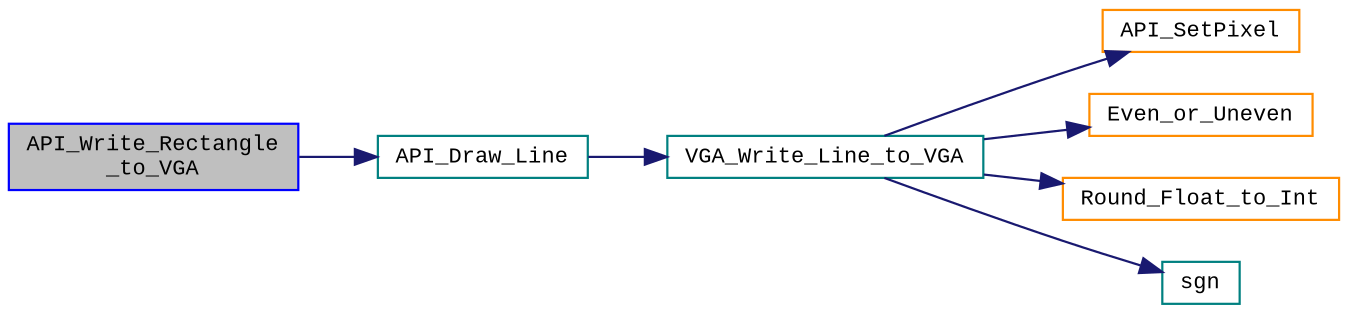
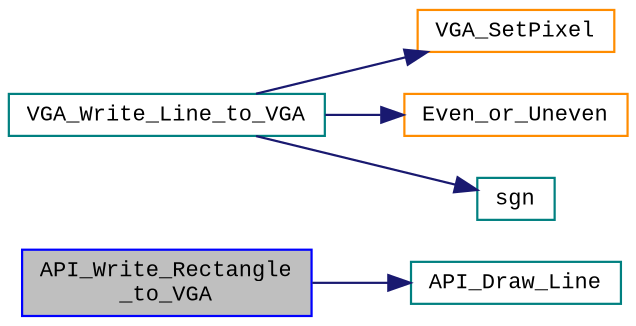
(1201, 31) -> (516, 31)
(616, 157) -> none
(1201, 199) -> none
